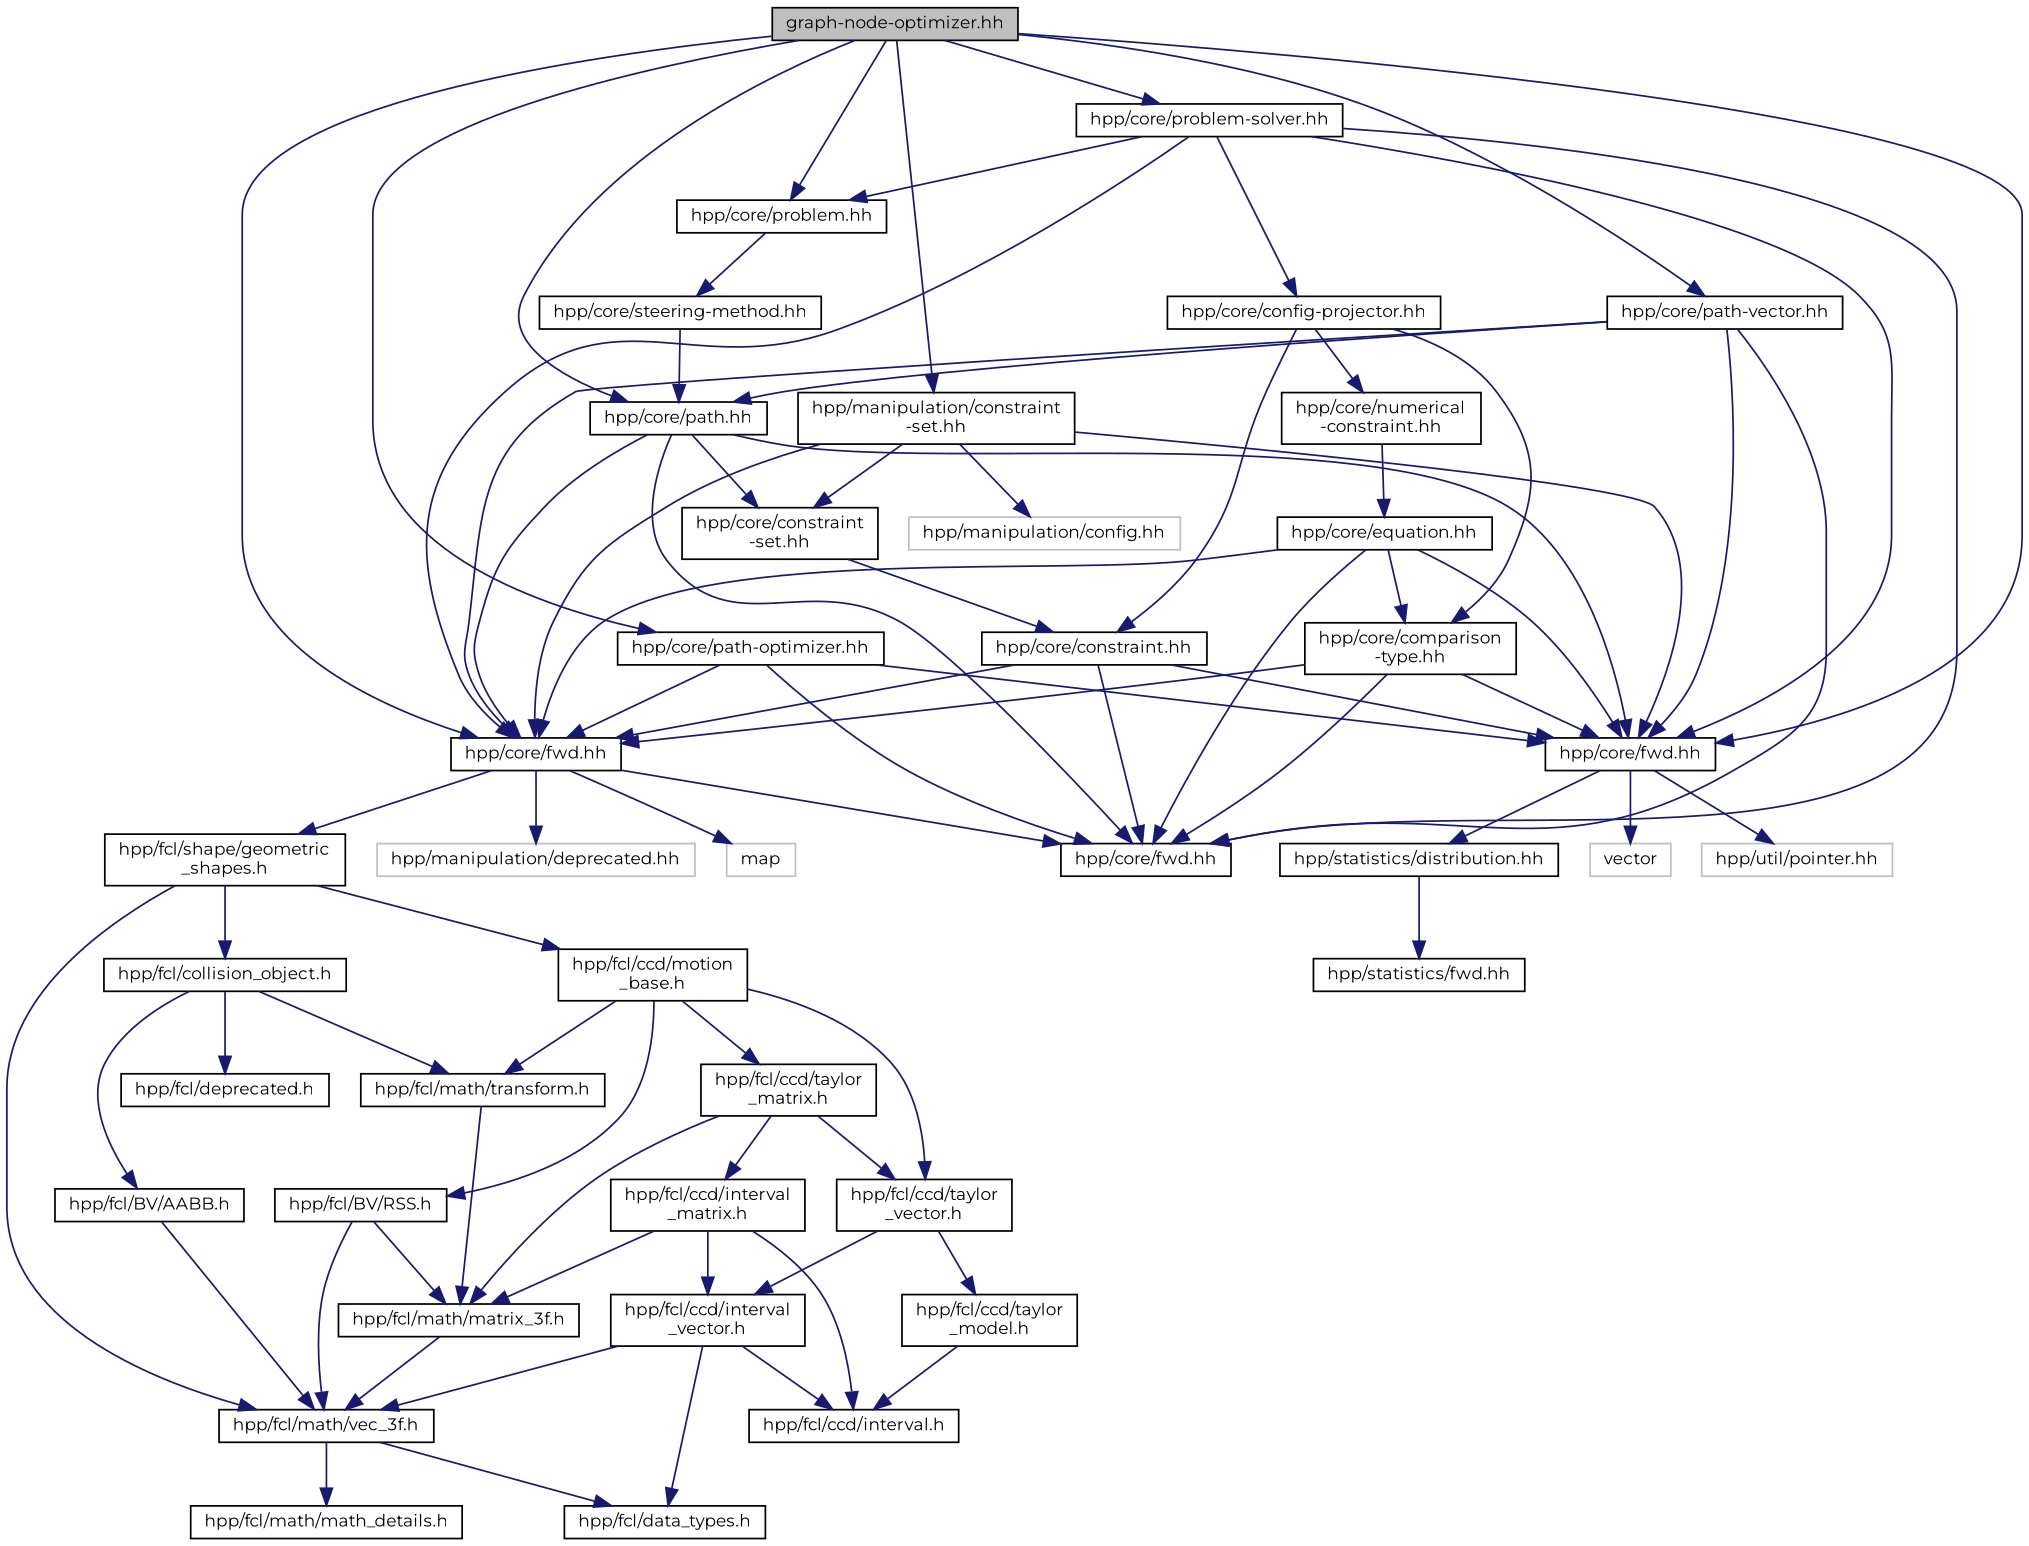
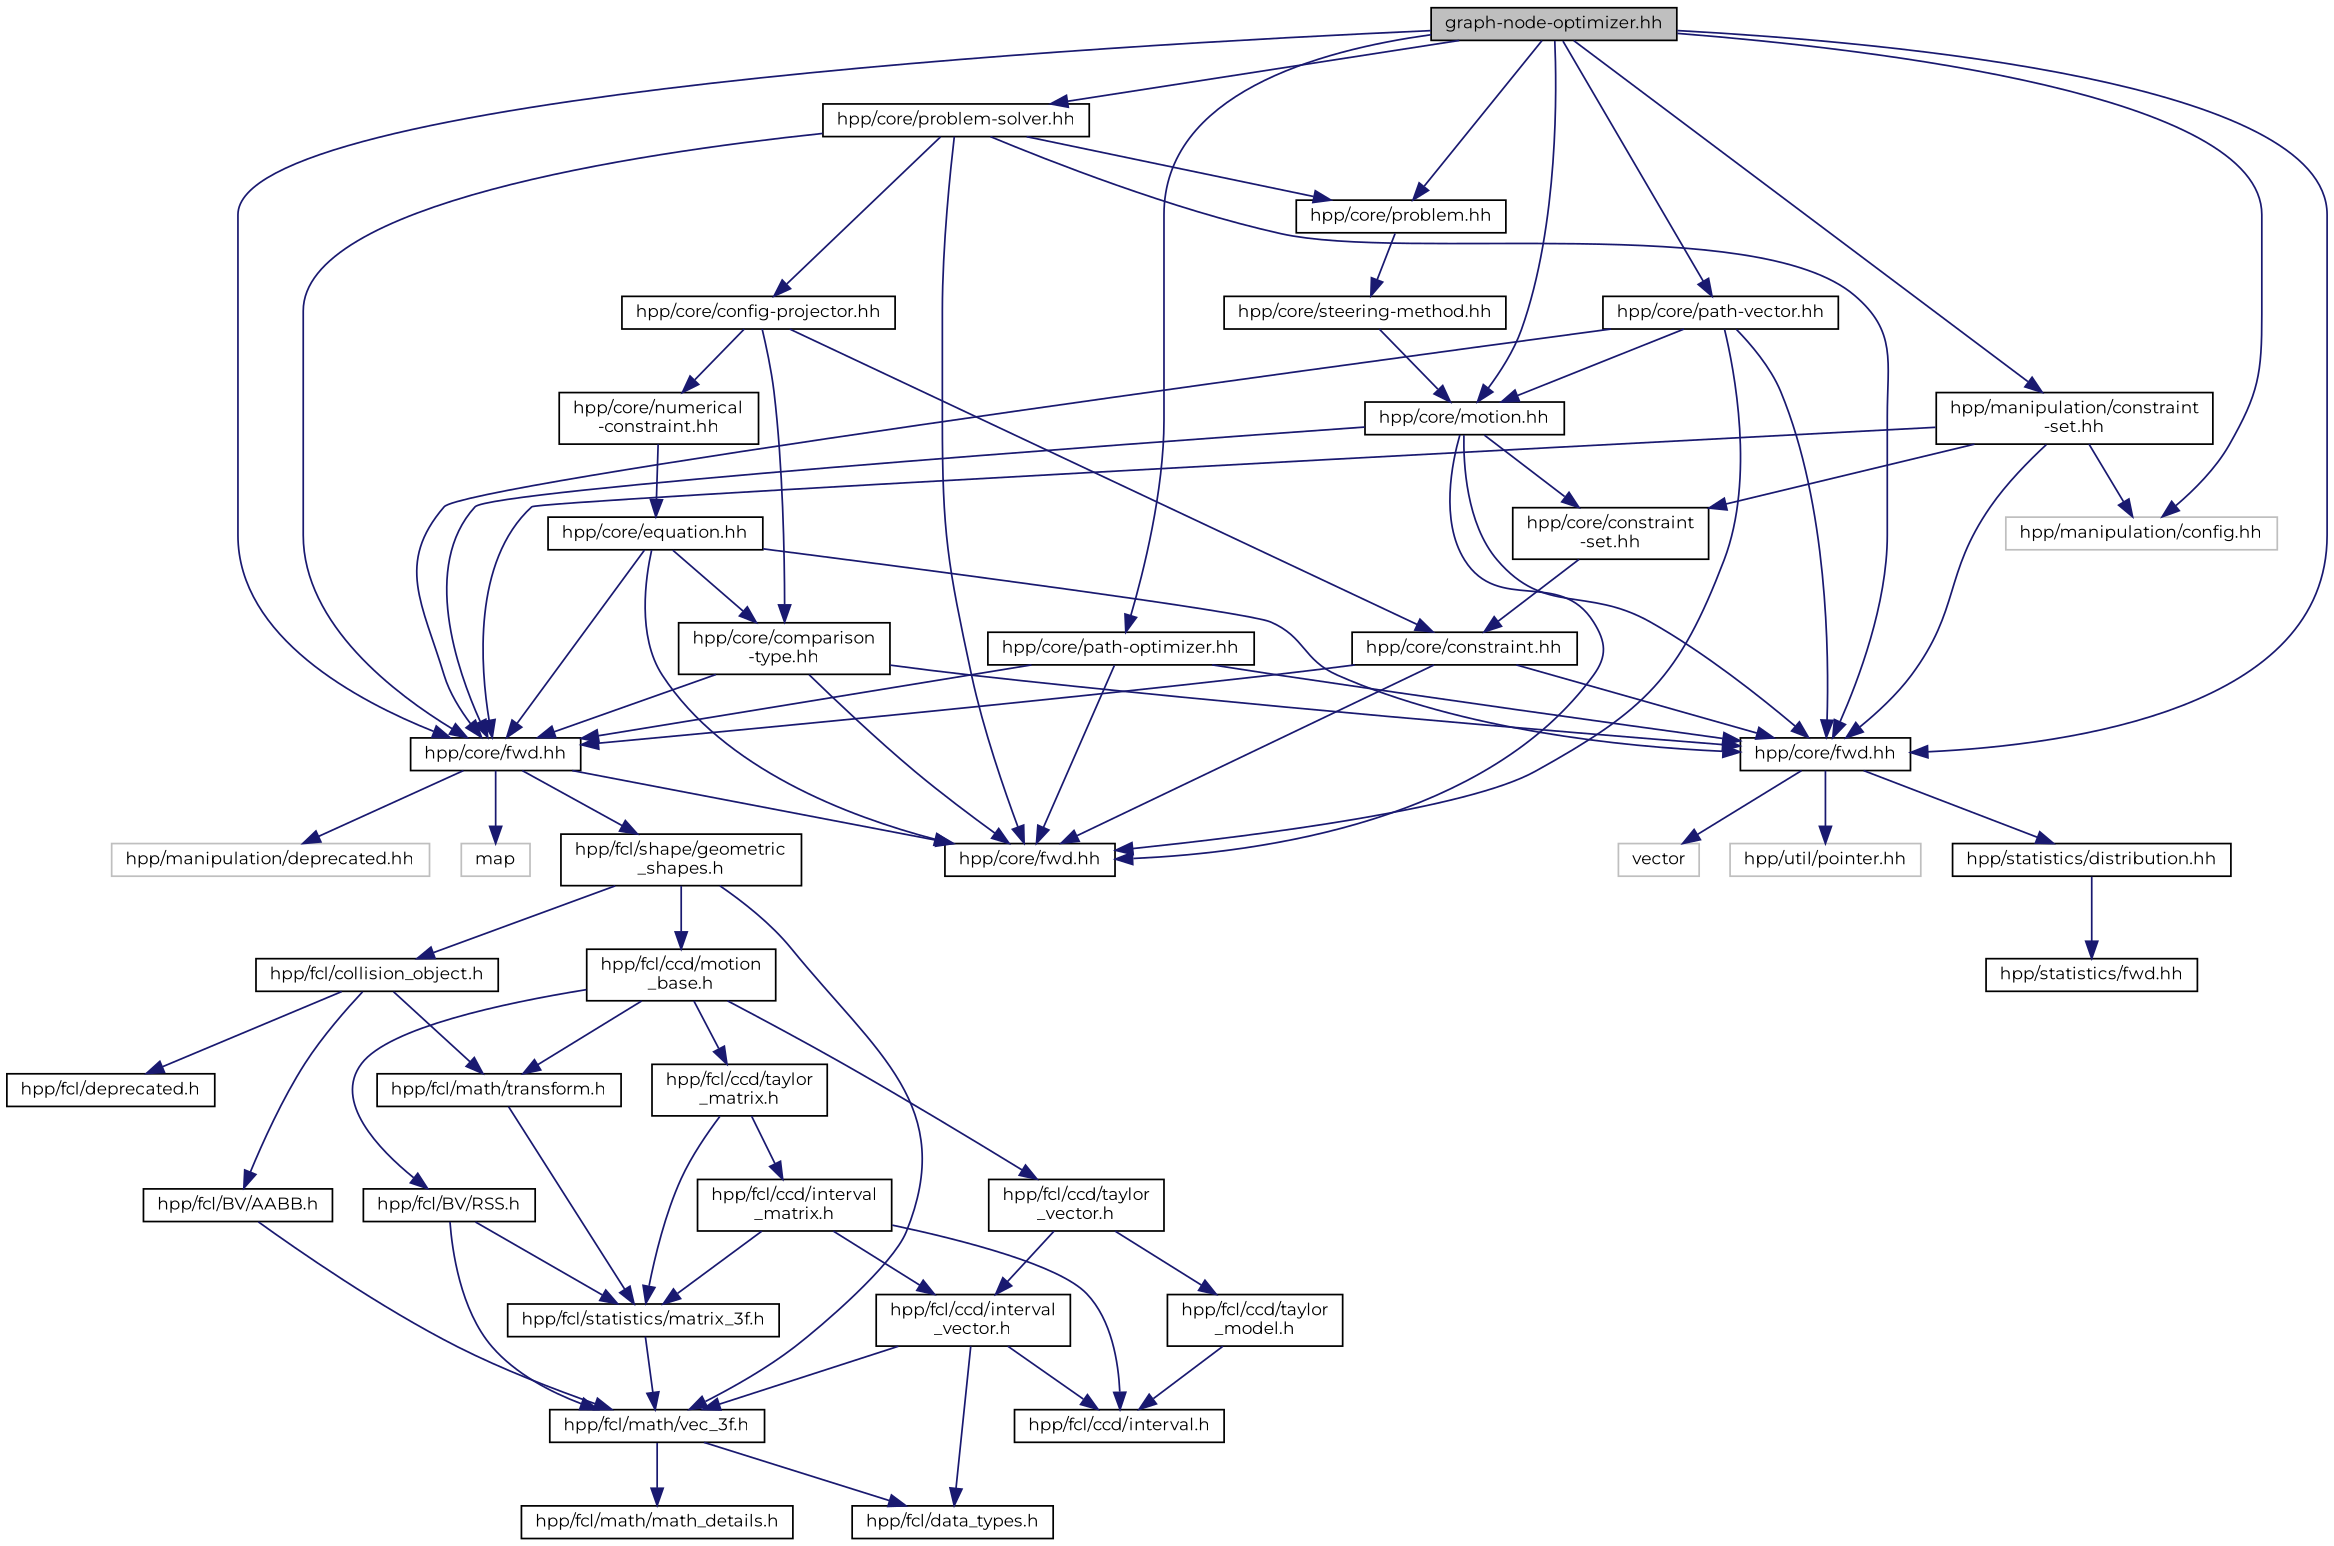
none -> (2146, 116)
(679, 418) -> (1465, 418)
(850, 1142) -> none
(459, 1320) -> (643, 1320)
